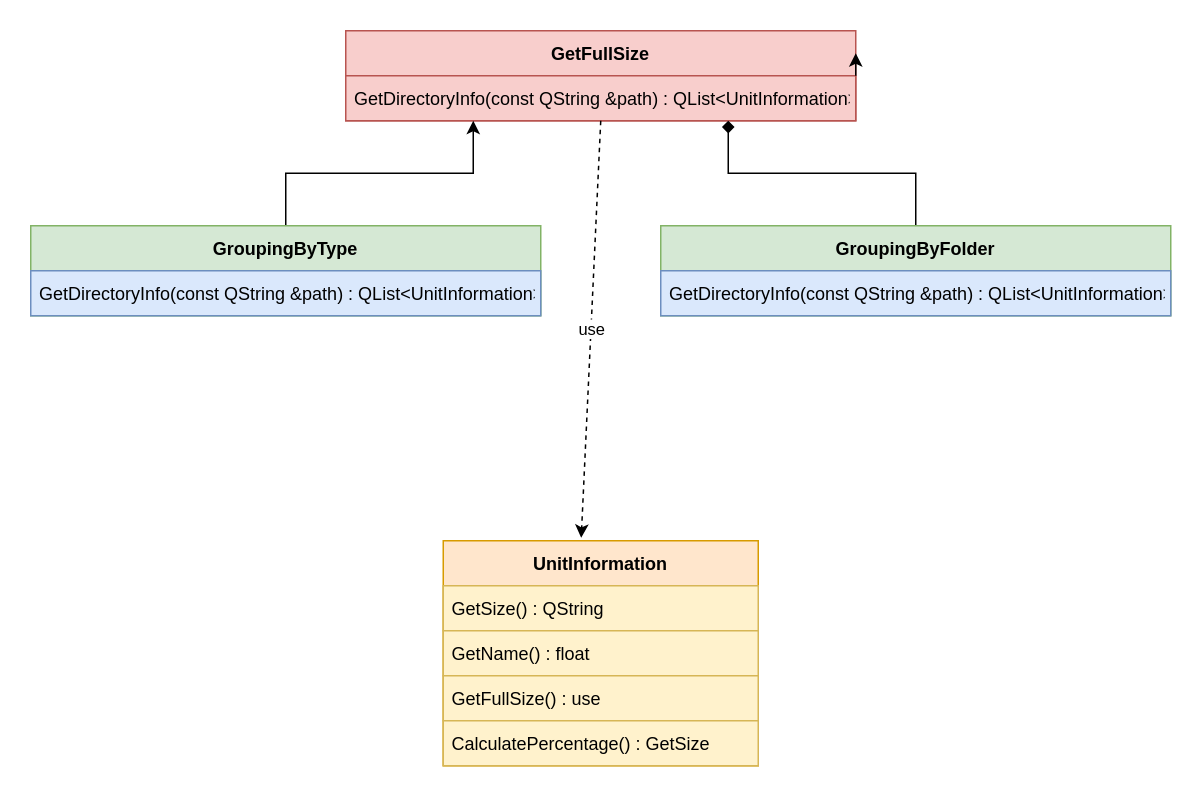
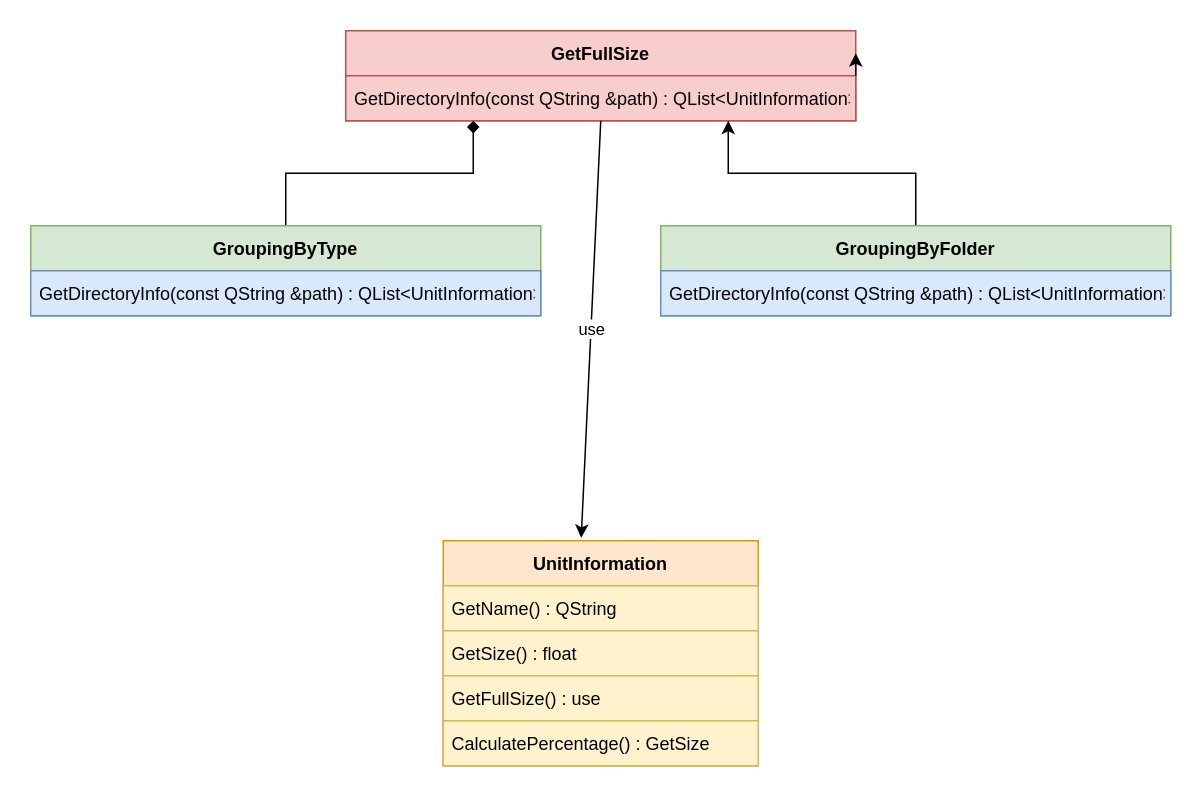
(473, 132) -> (473, 133)
(728, 133) -> (728, 132)
(596, 221) -> (596, 221)
(536, 609) -> (538, 609)
(528, 654) -> (525, 654)
